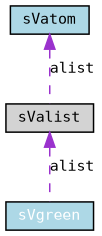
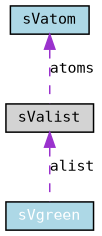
(73, 69) -> (73, 69)
